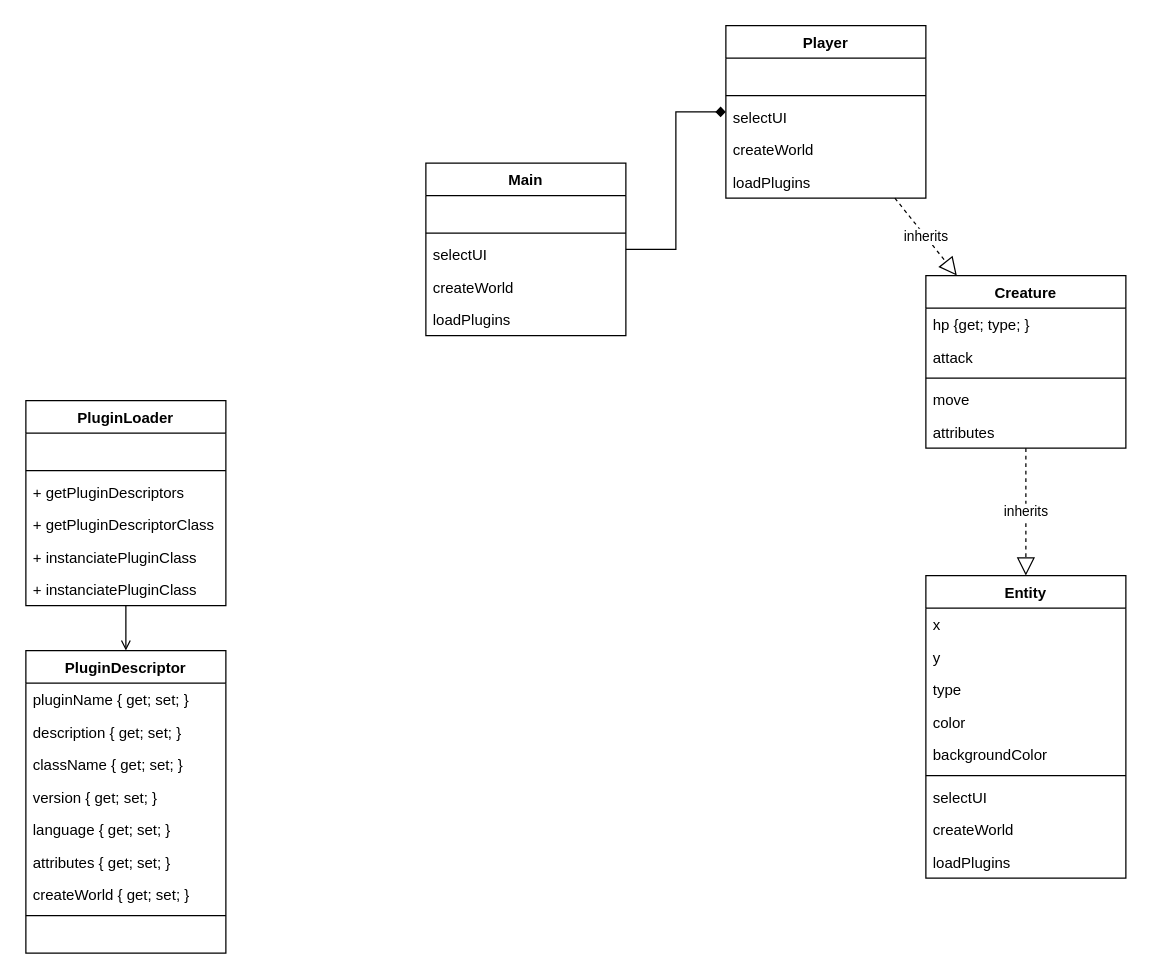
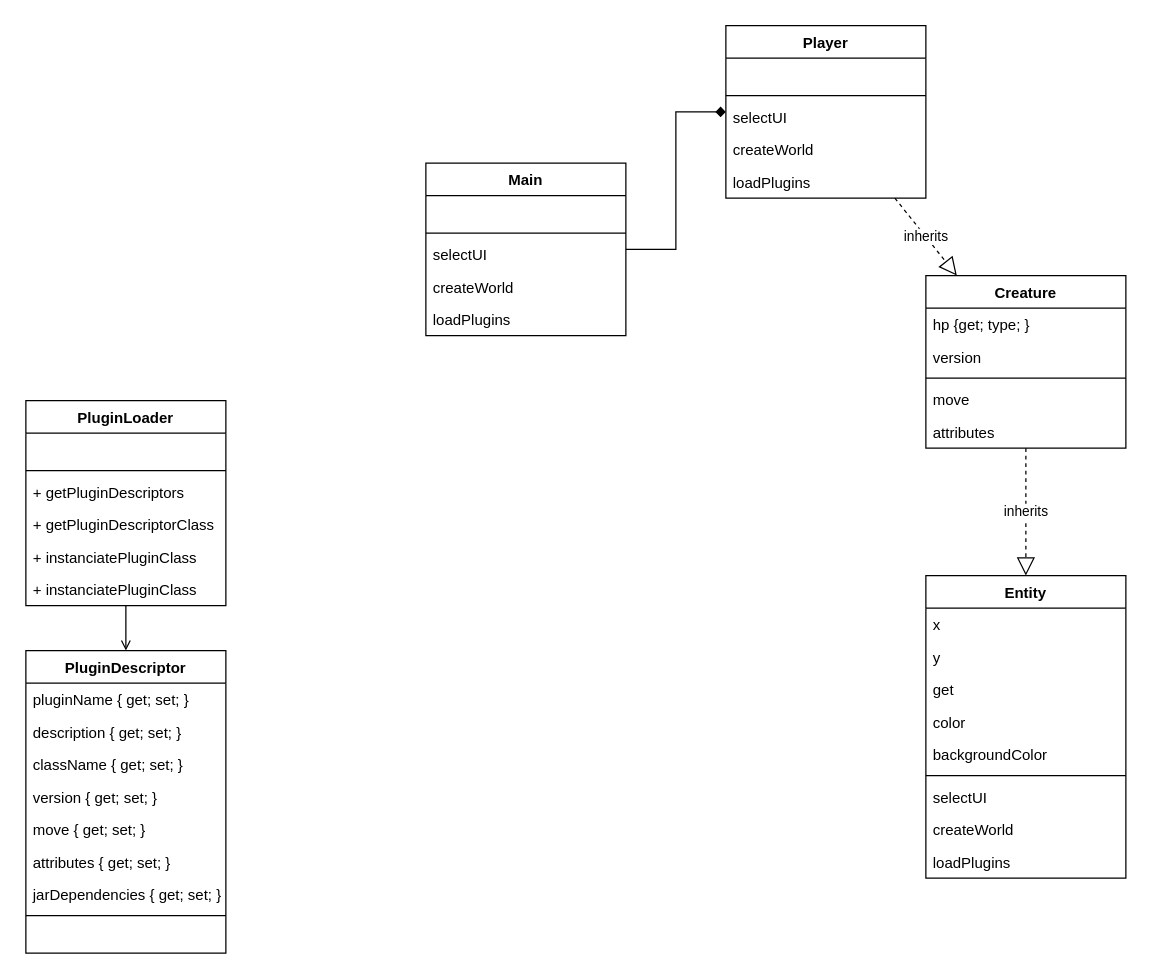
(958, 358) -> (960, 358)
(949, 690) -> (945, 690)
(111, 830) -> (96, 830)
(124, 895) -> (141, 895)
